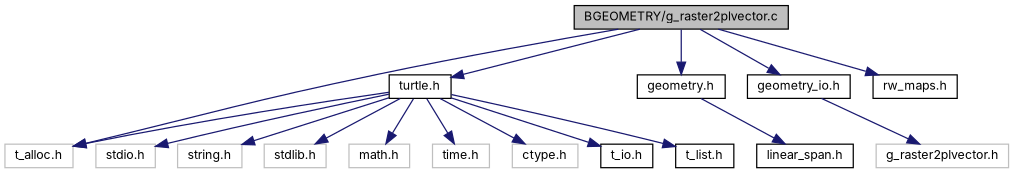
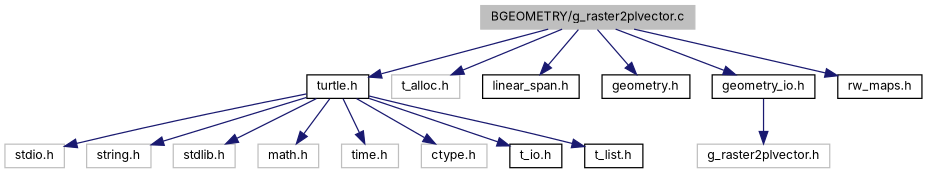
(681, 17) -> (588, 17)
(237, 116) -> none
(738, 118) -> (563, 47)
